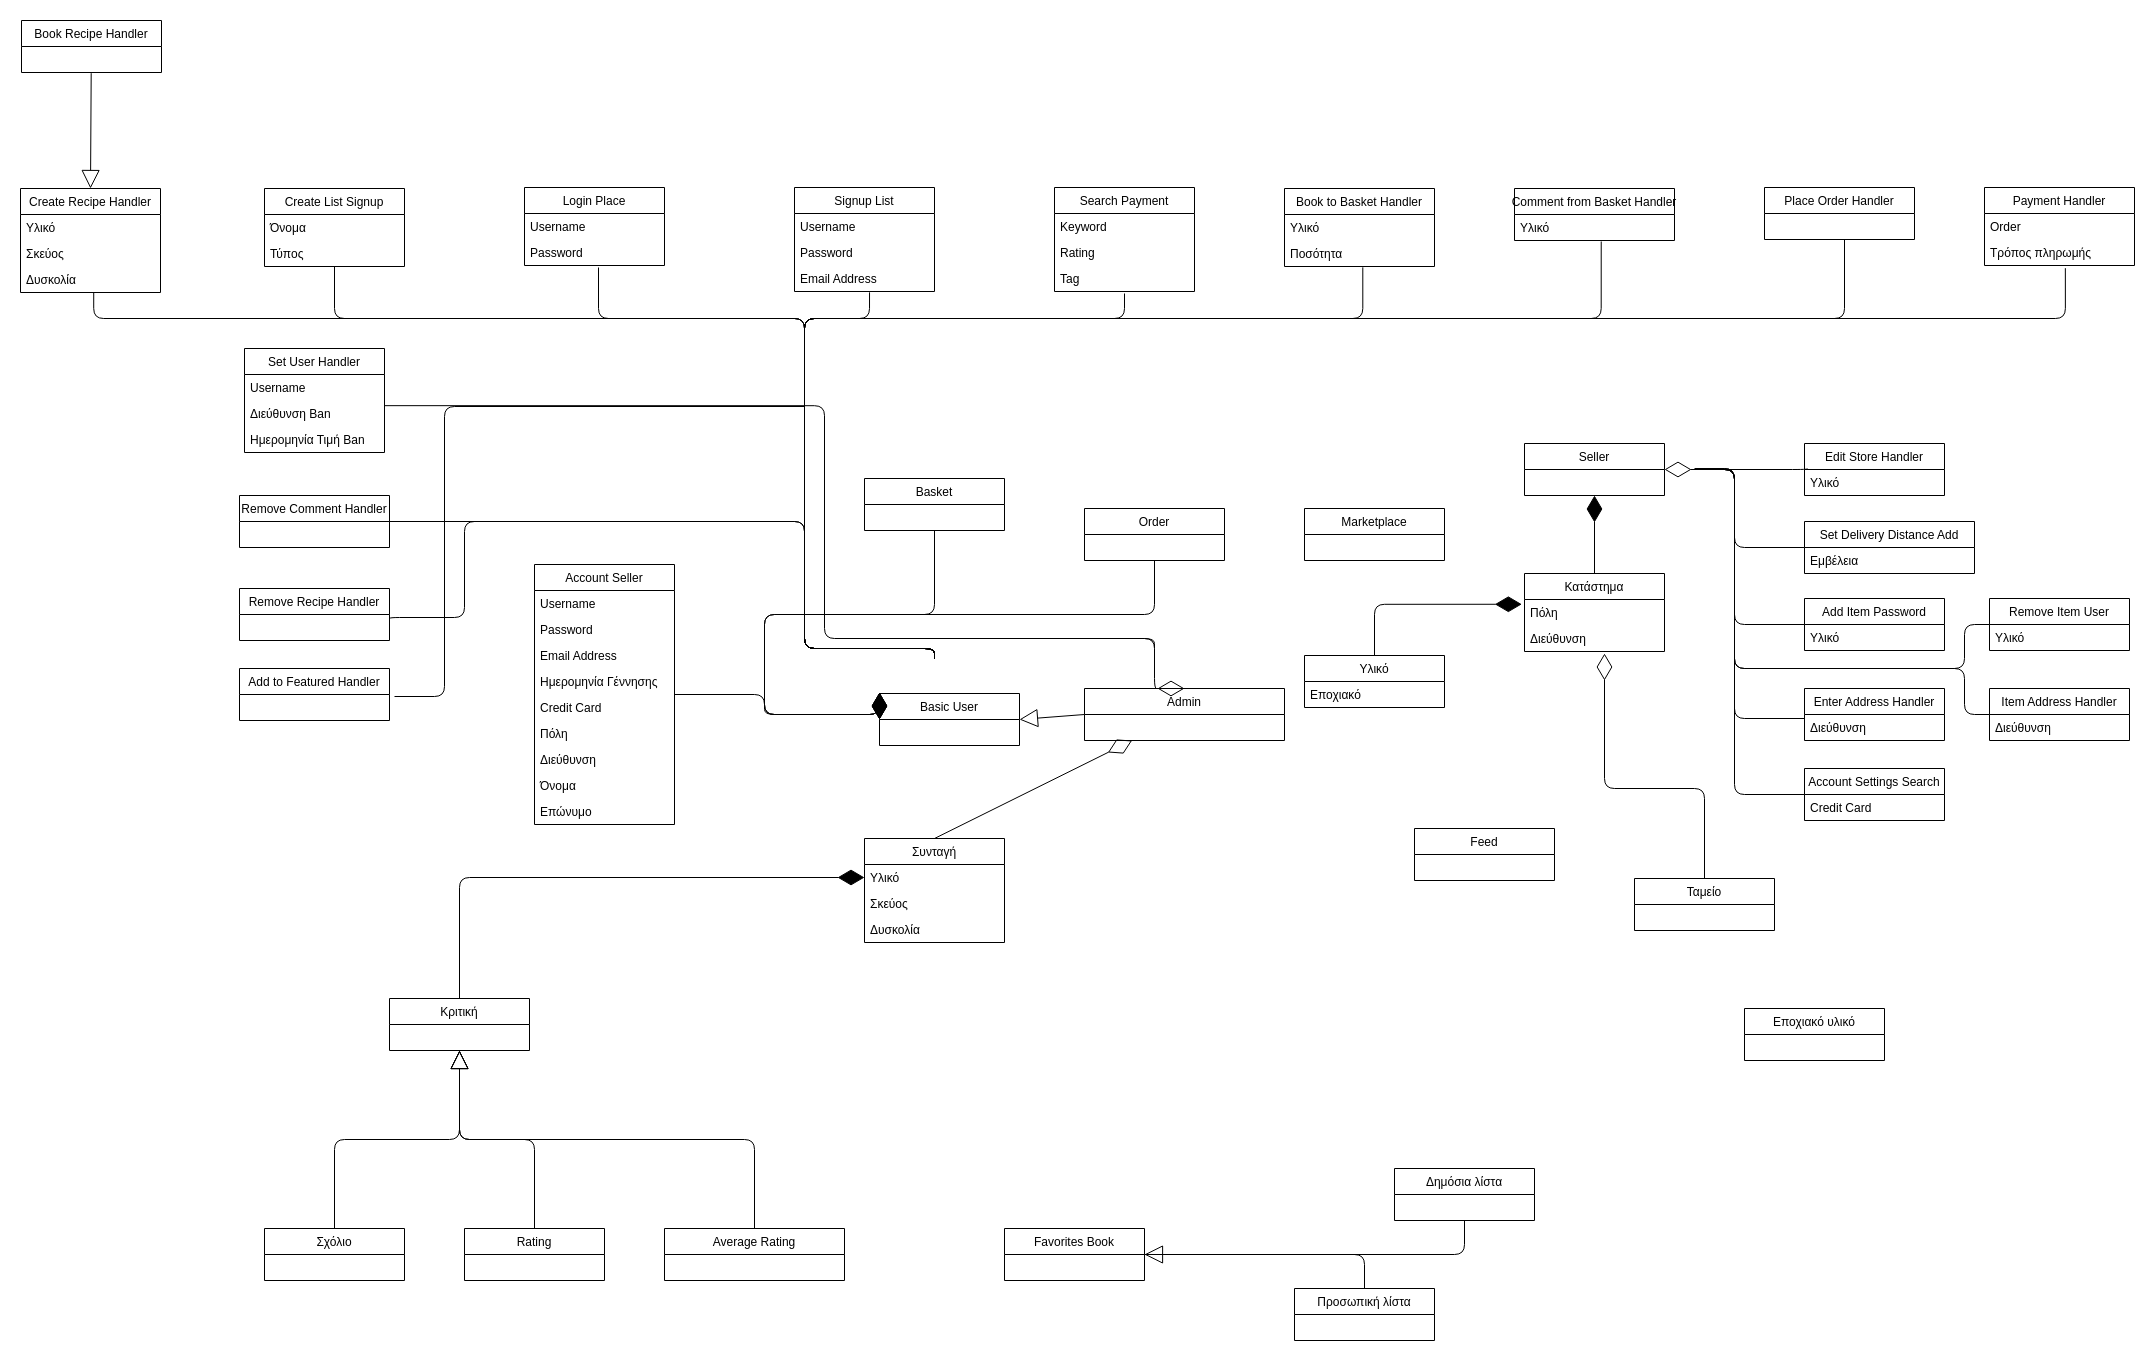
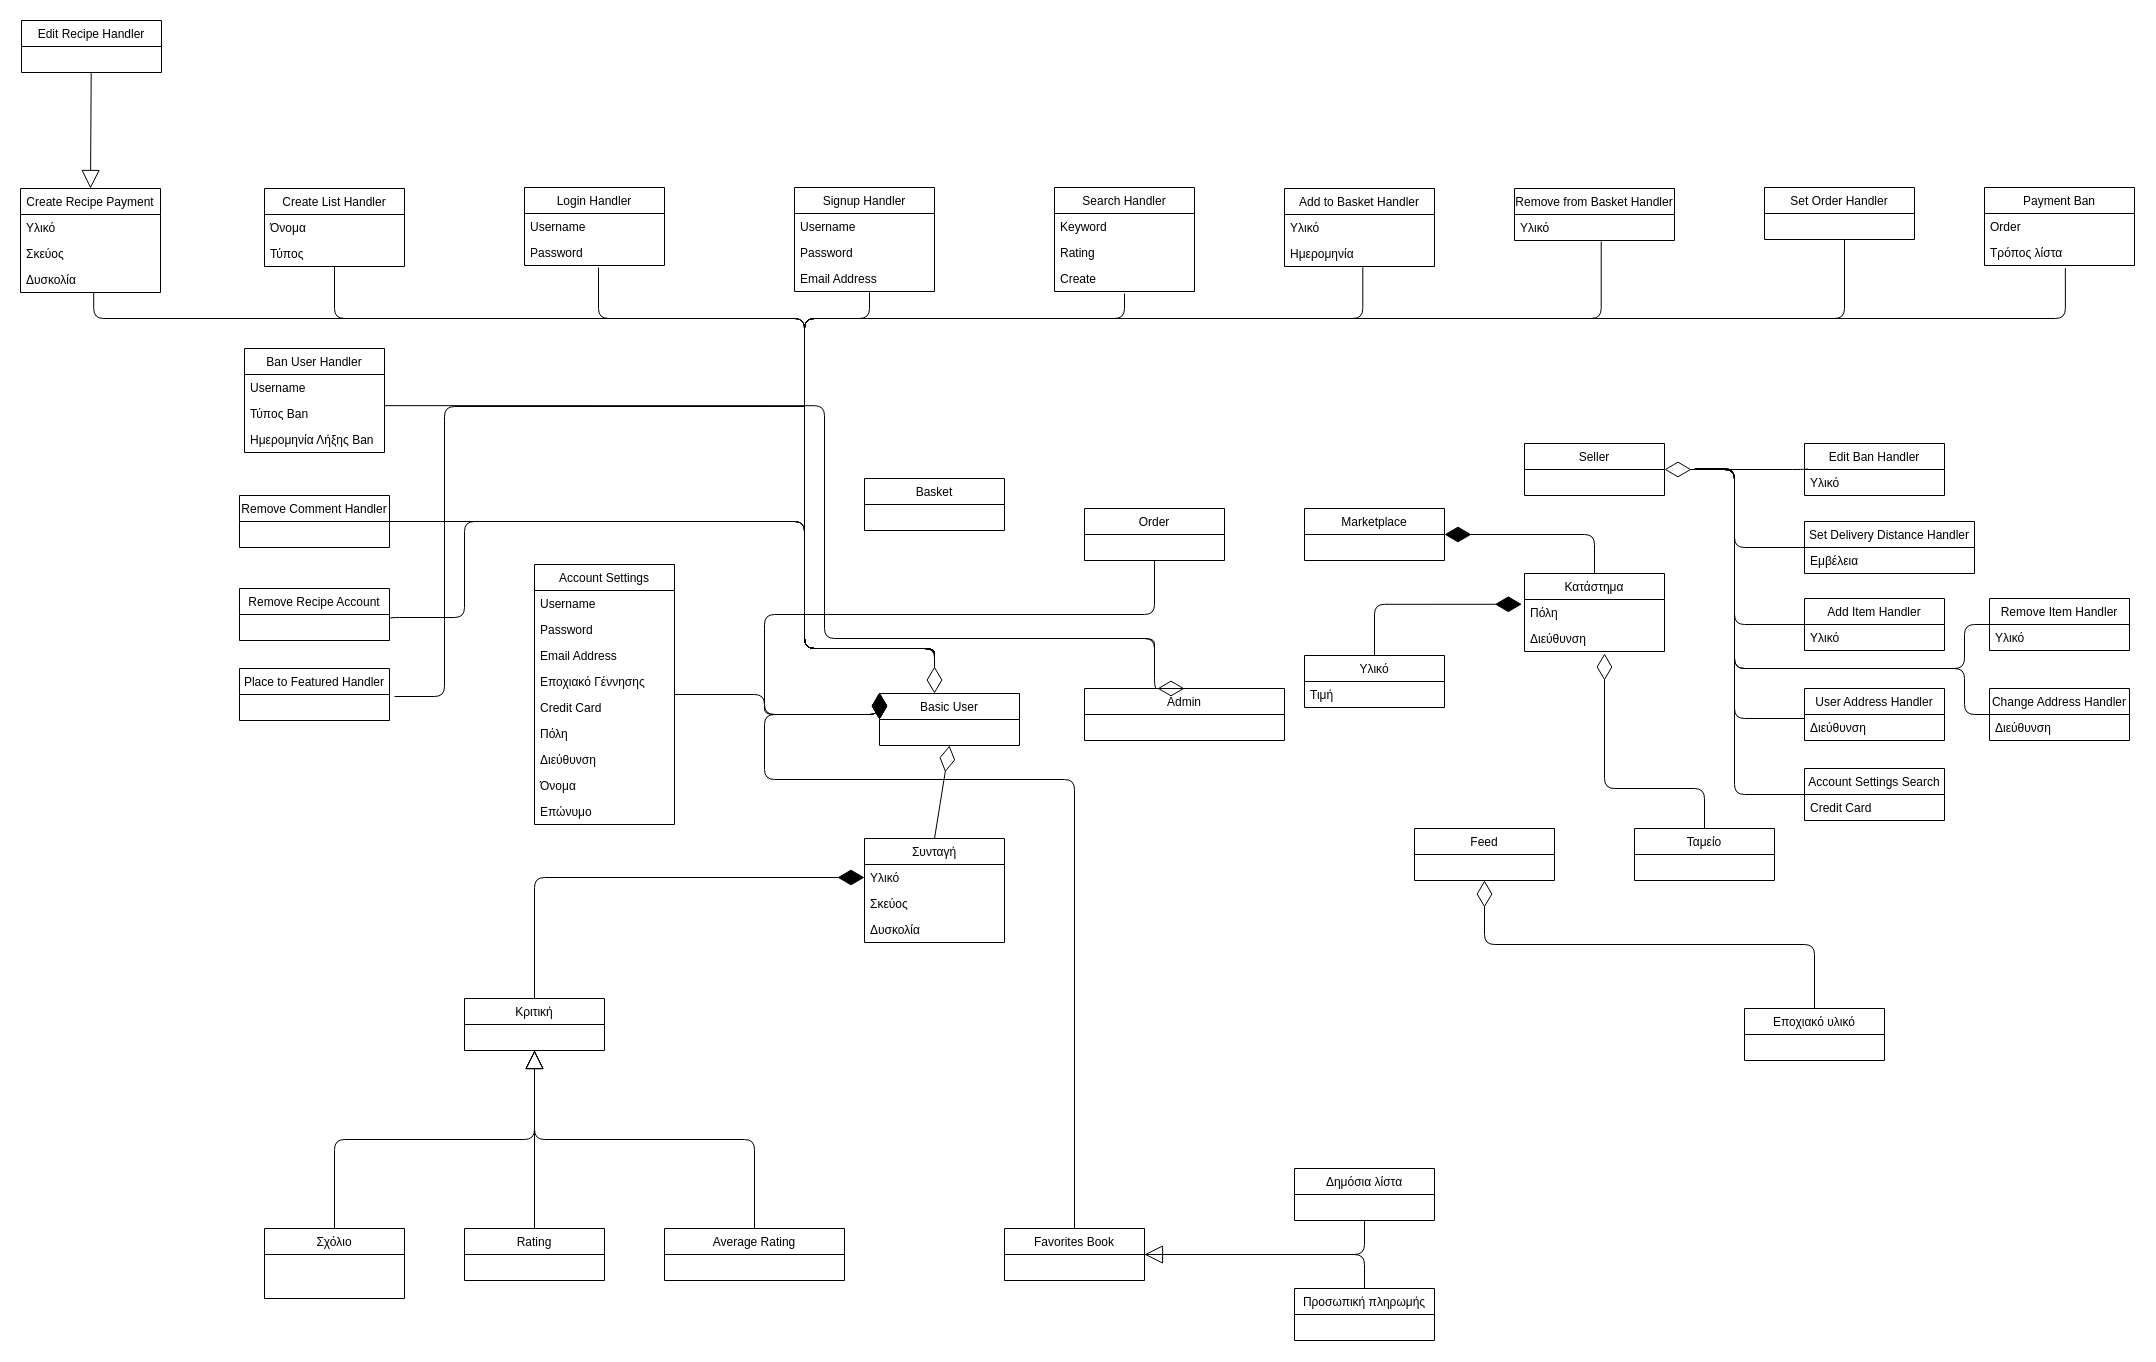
(91, 34) -> (91, 34)
(594, 201) -> (594, 201)
(864, 201) -> (864, 201)
(1124, 201) -> (1124, 201)
(1839, 201) -> (1839, 201)
(2059, 201) -> (2059, 201)
(90, 202) -> (90, 202)
(334, 202) -> (334, 202)
(1359, 202) -> (1359, 202)
(1594, 202) -> (1594, 202)
(2039, 253) -> (2029, 253)
(1317, 254) -> (1324, 254)
(1070, 279) -> (1080, 279)
(314, 362) -> (314, 362)
(292, 414) -> (279, 414)
(311, 440) -> (314, 440)
(1874, 457) -> (1874, 457)
(1595, 532) -> (1531, 535)
(1889, 535) -> (1889, 535)
(935, 570) -> none
(604, 578) -> (604, 578)
(314, 602) -> (314, 602)
(1874, 612) -> (1874, 612)
(2059, 612) -> (2059, 612)
none -> (935, 663)
(314, 682) -> (314, 682)
(602, 682) -> (596, 682)
(1337, 695) -> (1323, 695)
(1874, 702) -> (1874, 702)
(2059, 702) -> (2059, 702)
(1061, 716) -> none
(1023, 794) -> (940, 804)
none -> (1075, 828)
(1705, 905) -> (1705, 855)
none -> (1662, 945)
(460, 1025) -> (535, 1025)
(1465, 1195) -> (1365, 1195)
(335, 1255) -> (335, 1264)
(1364, 1302) -> (1364, 1302)
